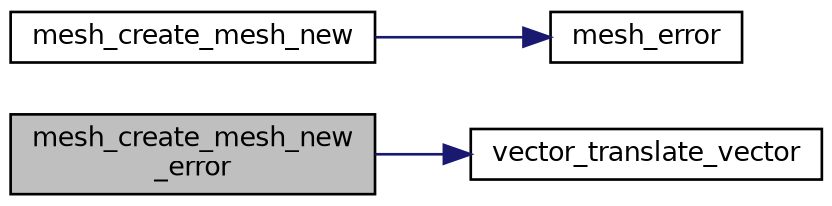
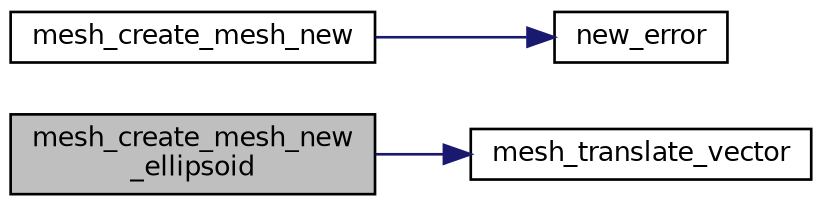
(646, 37) -> (641, 37)
(193, 154) -> (193, 154)
(646, 154) -> (641, 154)
